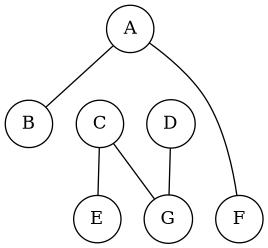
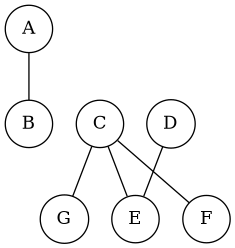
(211, 109) -> (146, 165)
(170, 174) -> (157, 163)
